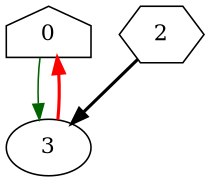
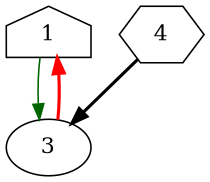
(49, 35) -> (49, 35)
(162, 35) -> (162, 35)
